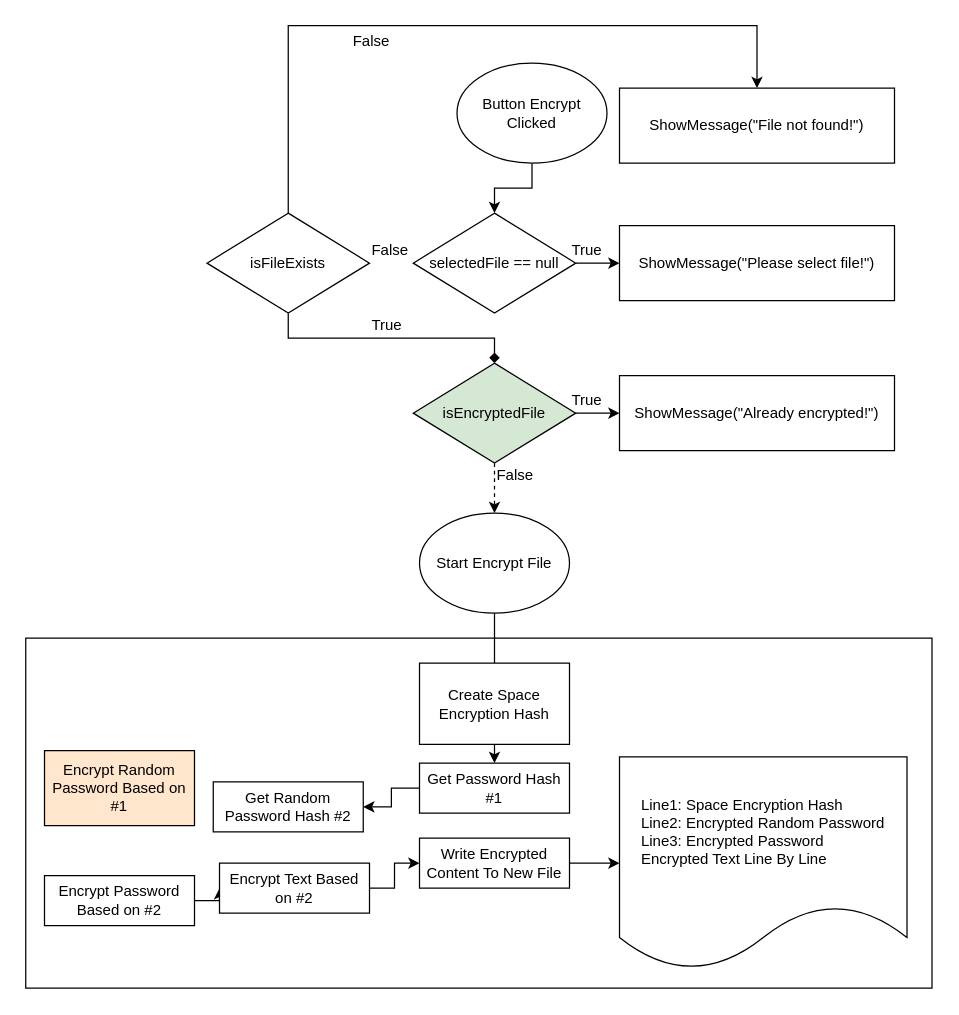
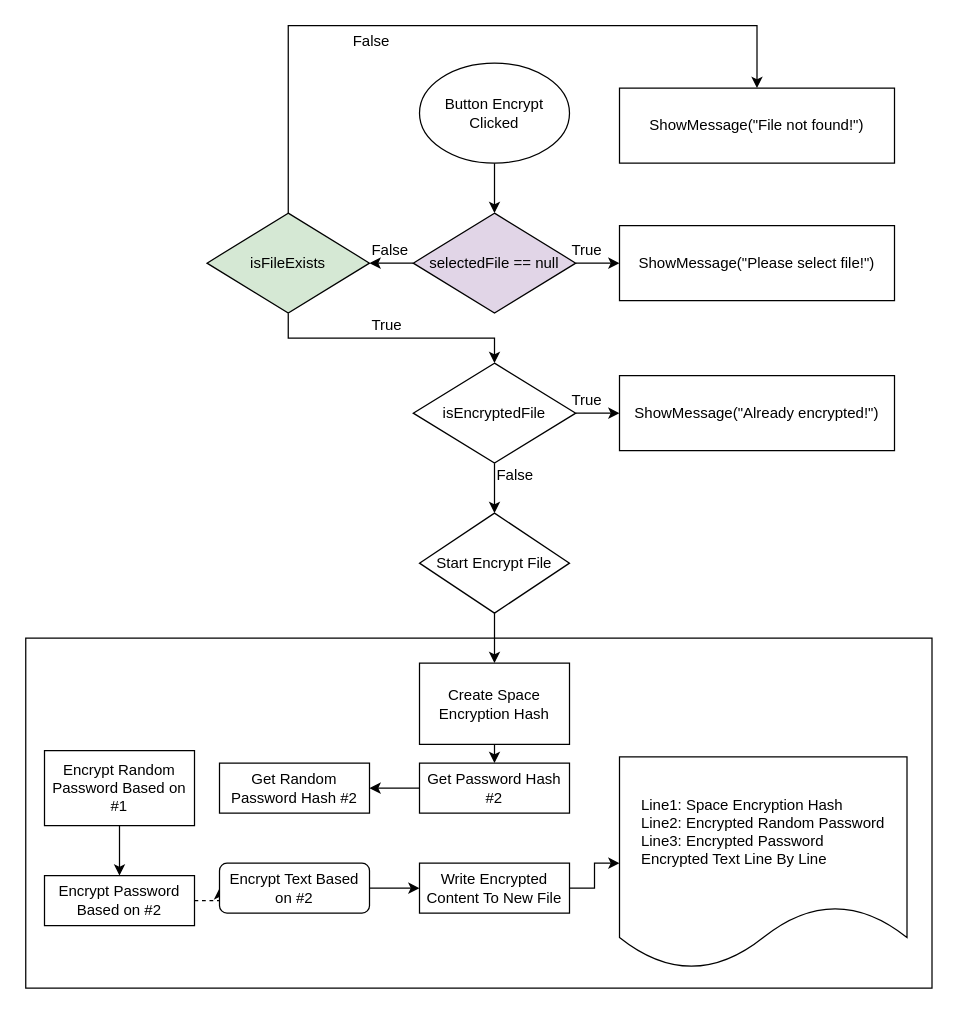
(532, 113) -> (494, 113)
(288, 263) -> (288, 263)
none -> (389, 263)
(494, 263) -> (494, 263)
(494, 352) -> (494, 353)
(494, 413) -> (494, 413)
(494, 483) -> (494, 483)
(494, 563) -> (494, 563)
(494, 656) -> (494, 653)
(119, 788) -> (119, 788)
(494, 788) -> (494, 788)
(288, 807) -> (294, 788)
none -> (119, 847)
(494, 863) -> (494, 888)
(294, 888) -> (294, 888)
(207, 901) -> (207, 901)
